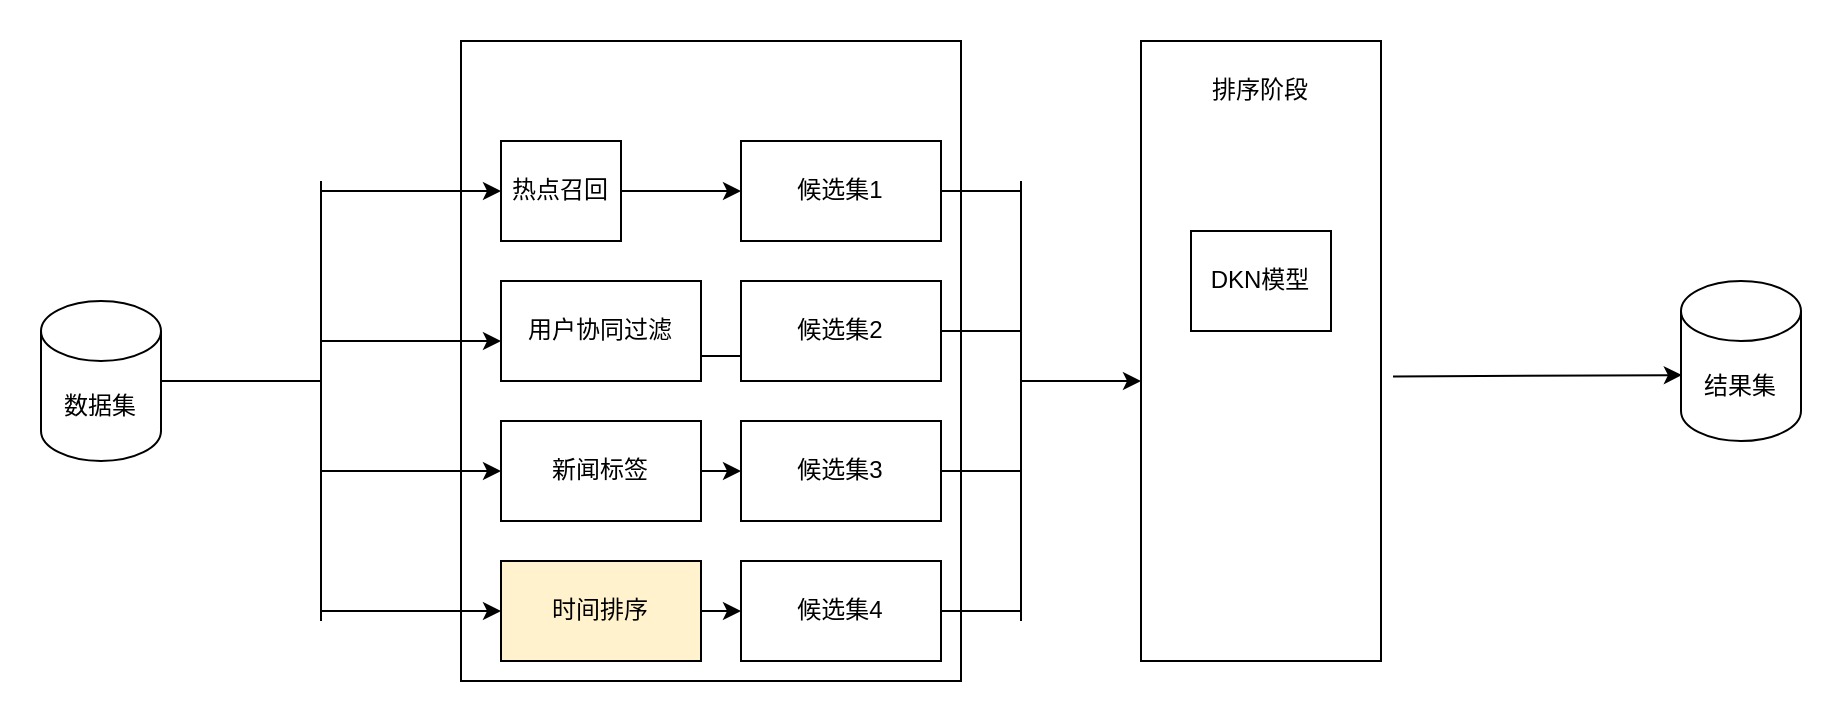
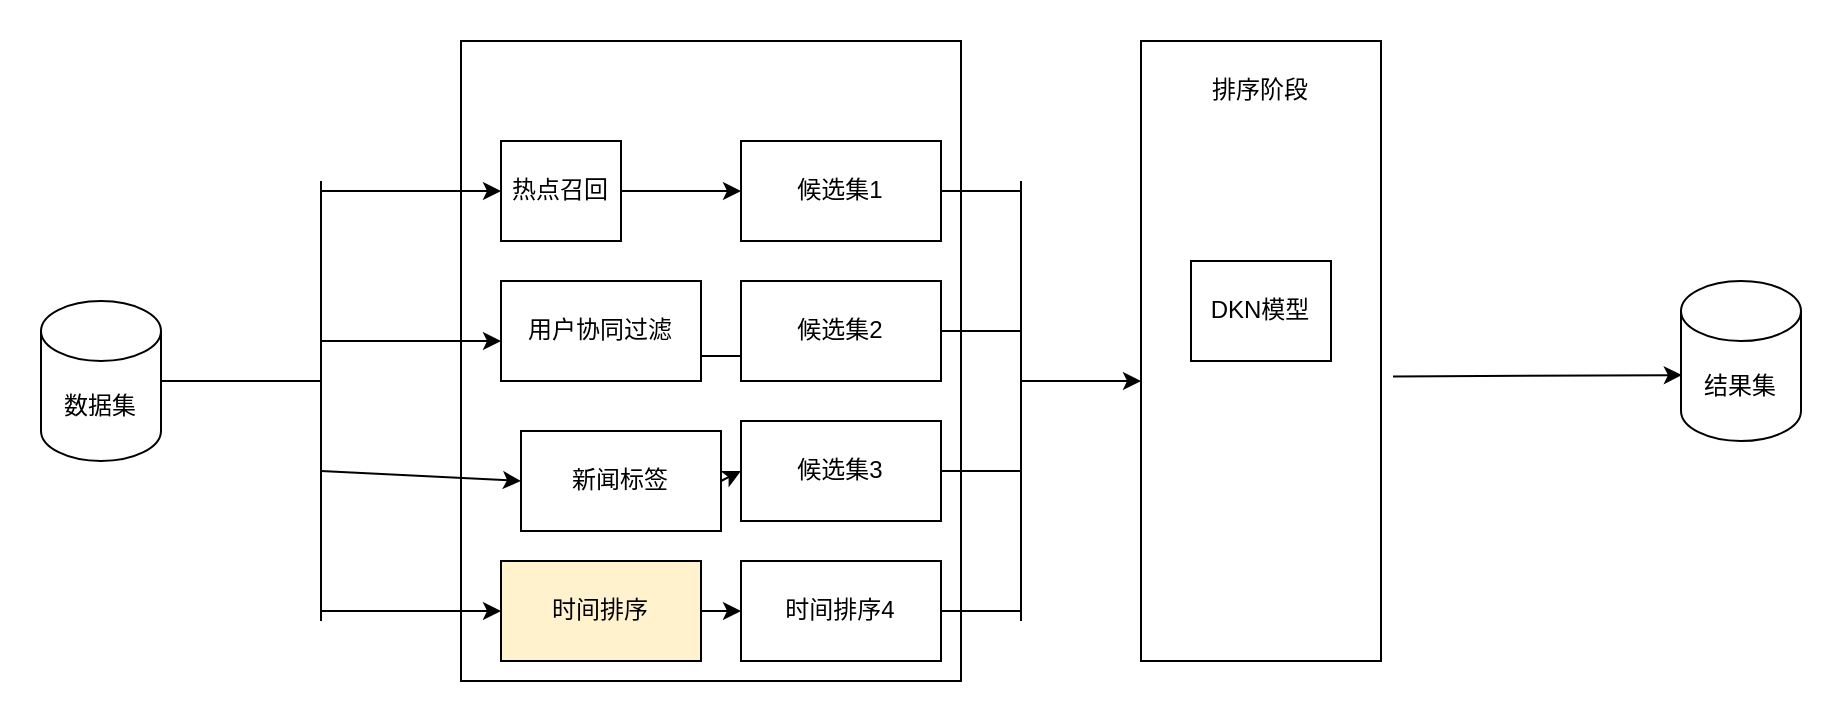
(1261, 281) -> (1261, 311)
(601, 471) -> (621, 481)
(841, 611) -> (841, 611)
